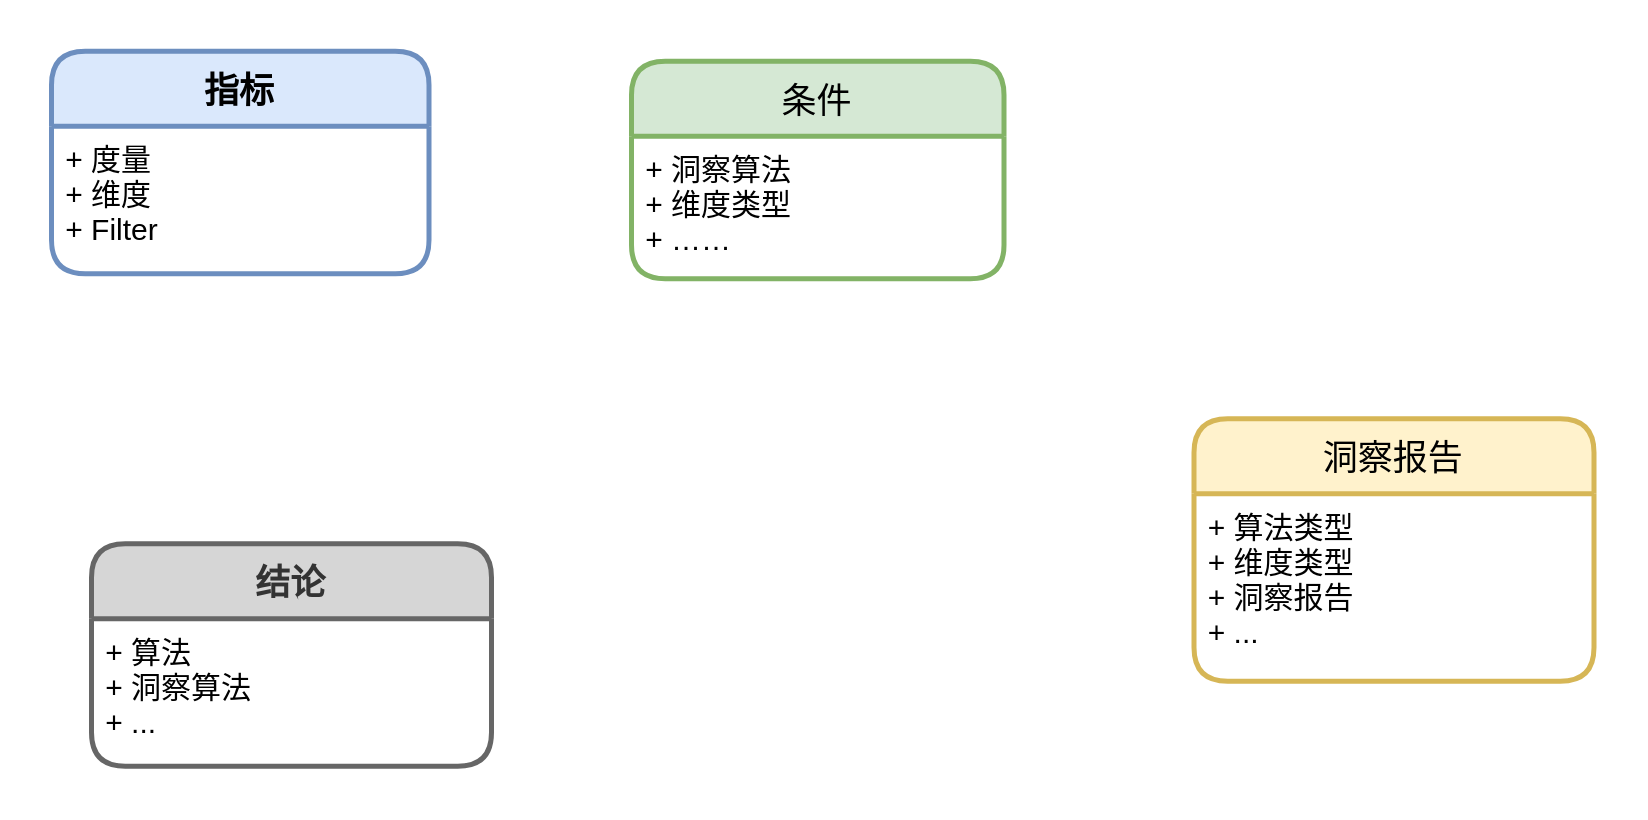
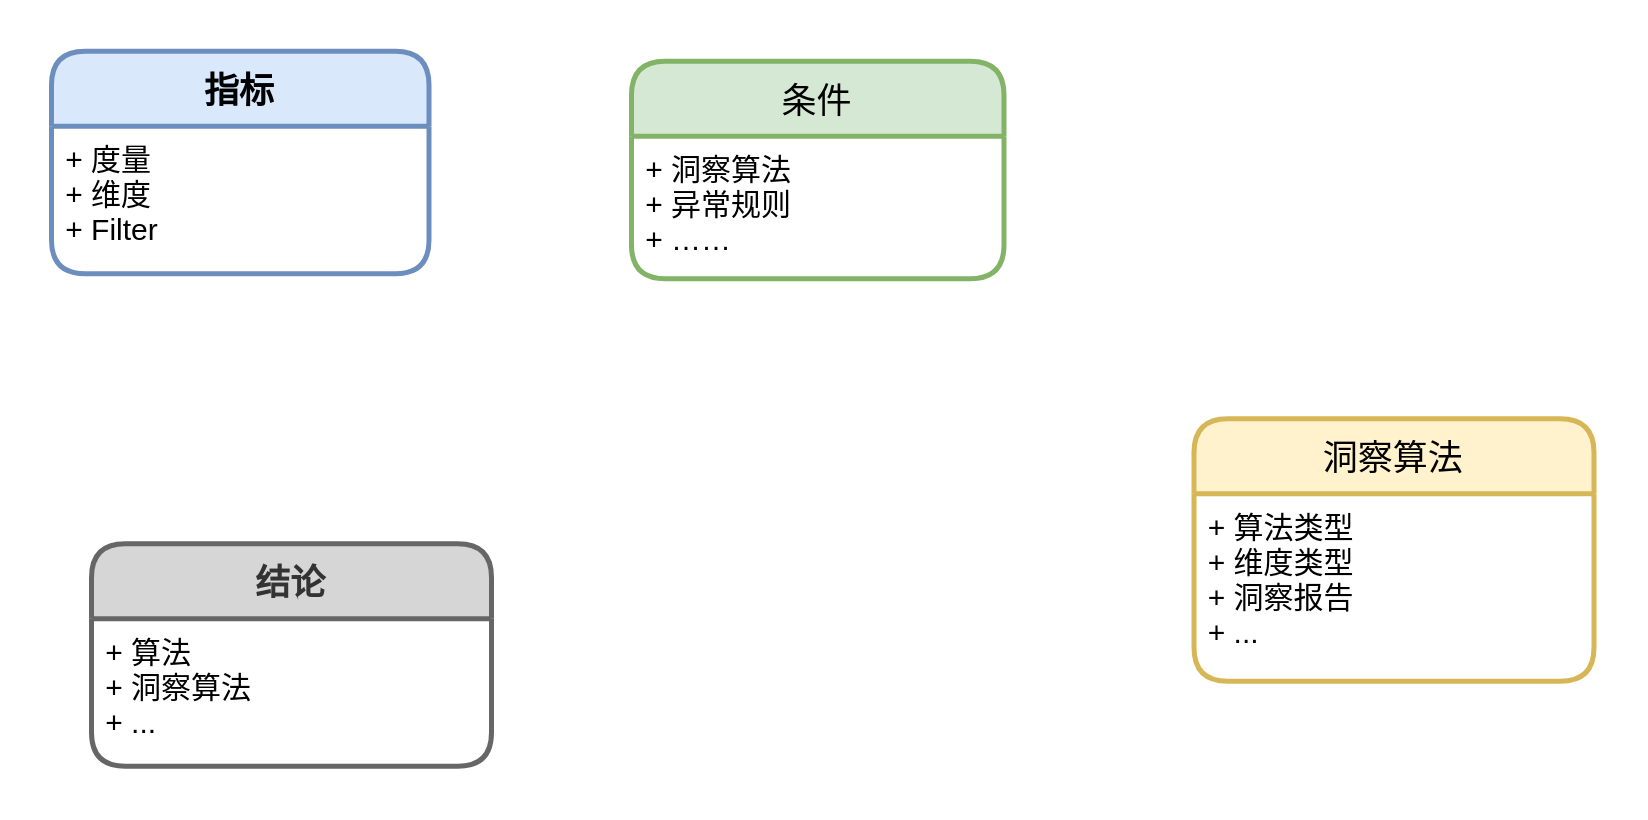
(718, 170) -> (718, 170)
(1393, 458) -> (1393, 458)
